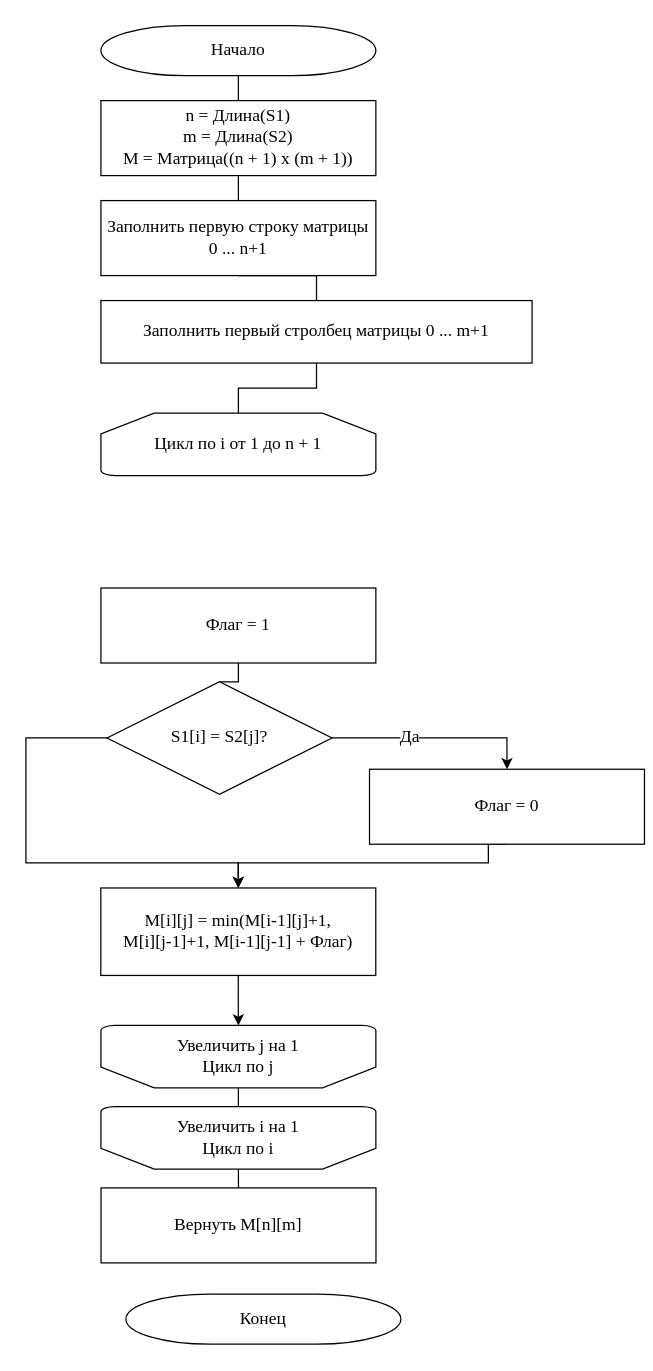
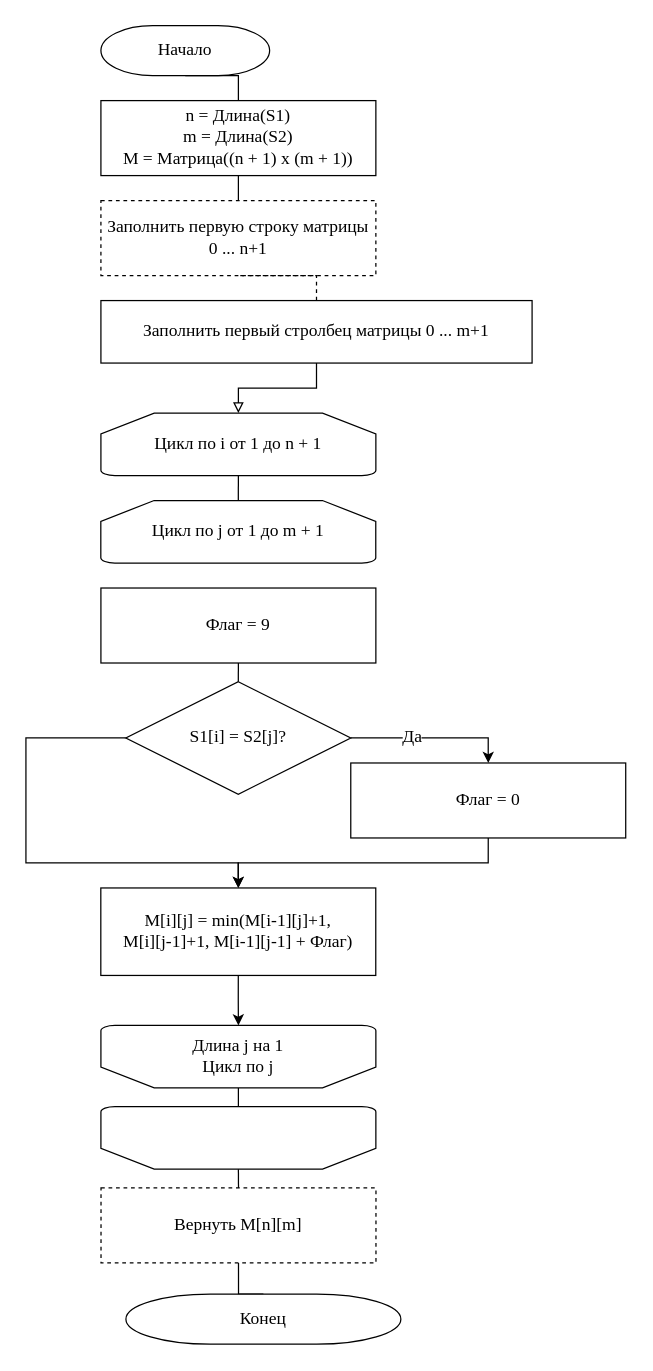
(238, 51) -> (185, 51)
(238, 238) -> (238, 238)
(289, 276) -> (289, 276)
(238, 406) -> (238, 401)
none -> (238, 488)
none -> (238, 532)
(238, 626) -> (238, 626)
(219, 738) -> (238, 738)
(507, 807) -> (488, 801)
(238, 1057) -> (238, 1057)
(238, 1138) -> none
(238, 1226) -> (238, 1226)
none -> (238, 1280)
